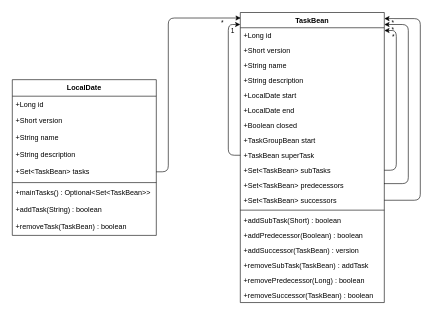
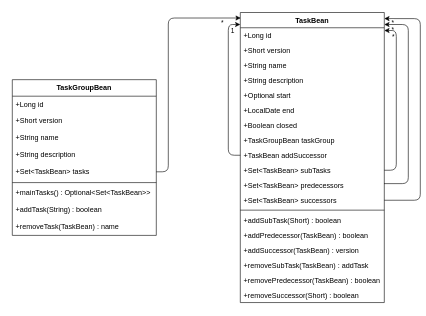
(84, 88) -> (84, 88)
(274, 96) -> (271, 96)
(283, 141) -> (291, 141)
(281, 156) -> (287, 156)
(74, 226) -> (69, 226)
(307, 235) -> (310, 235)
(308, 280) -> (316, 280)
(312, 295) -> (306, 295)
